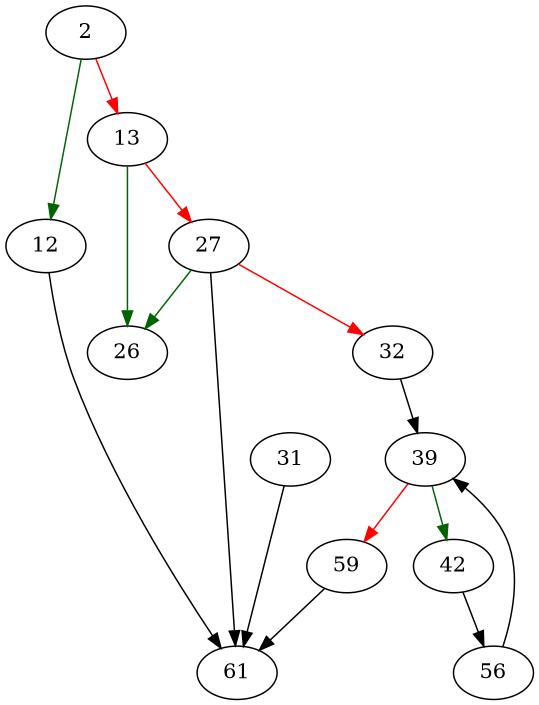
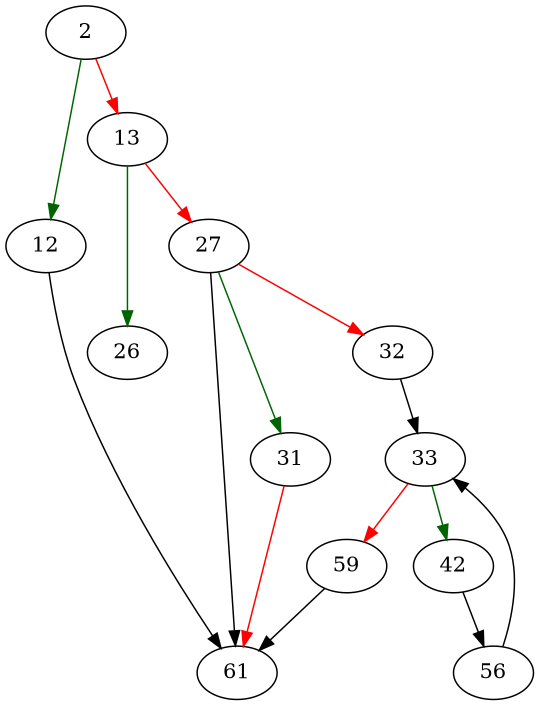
(173, 293) -> (247, 345)
(425, 459) -> (425, 459)
(266, 559) -> (266, 559)
